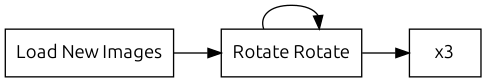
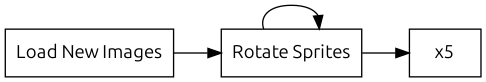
(292, 53) -> (292, 53)
(445, 53) -> (445, 53)
